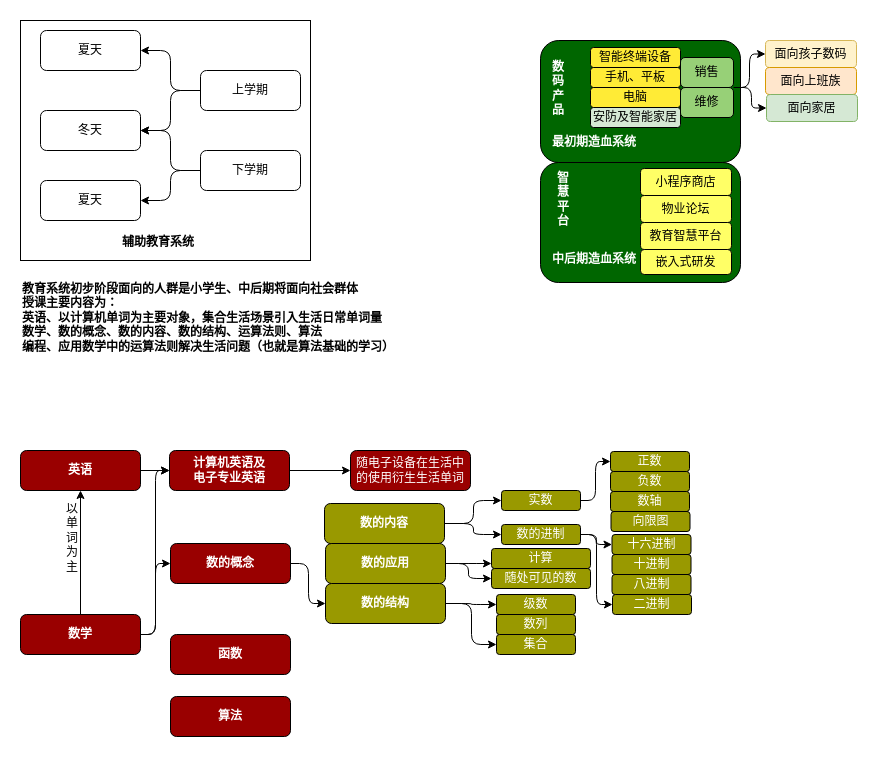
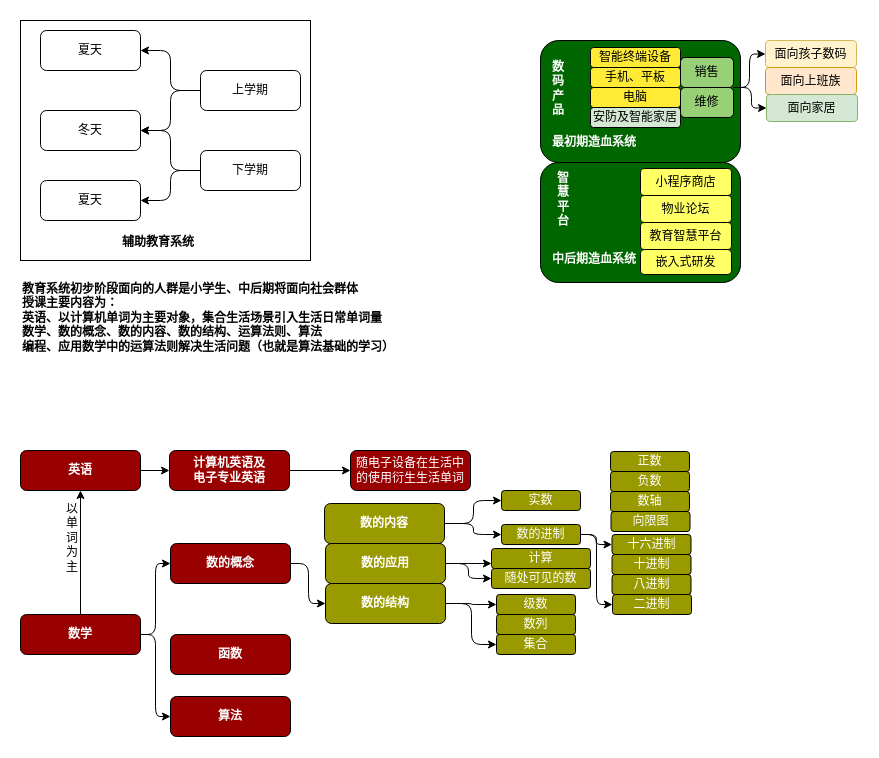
(596, 483) -> none
(156, 519) -> (156, 679)
